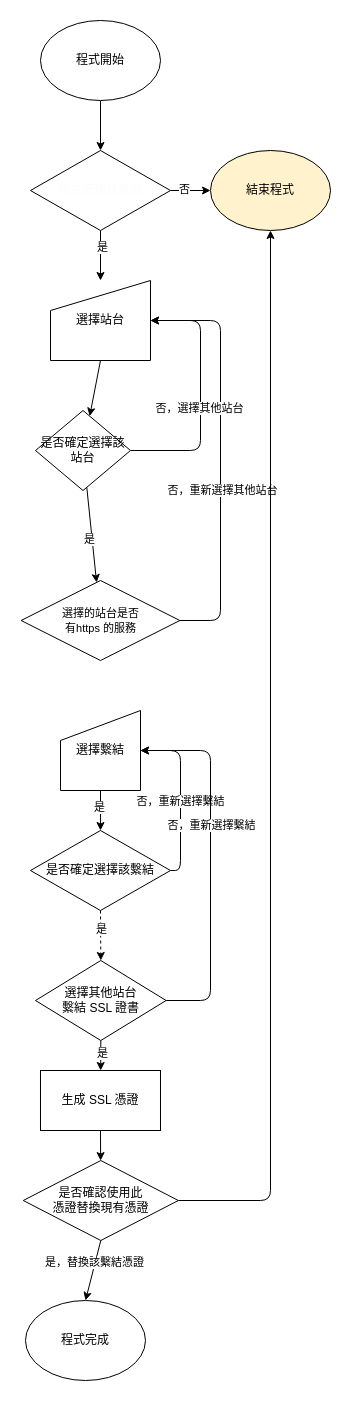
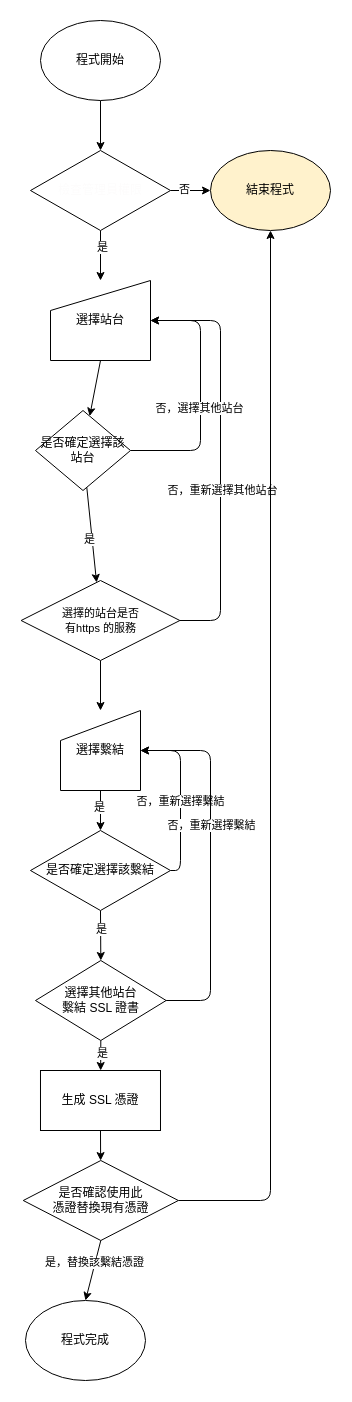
none -> (101, 682)
(101, 944) -> (101, 944)
